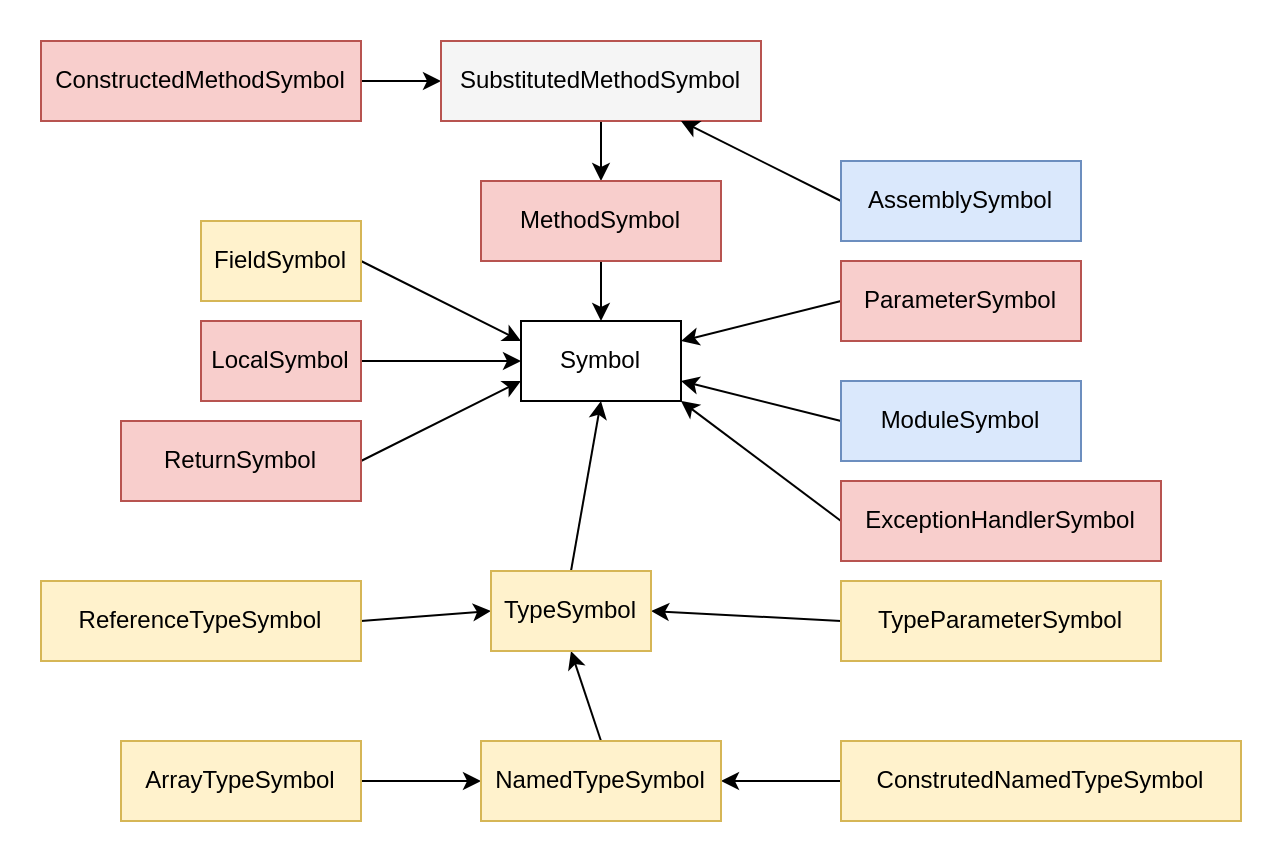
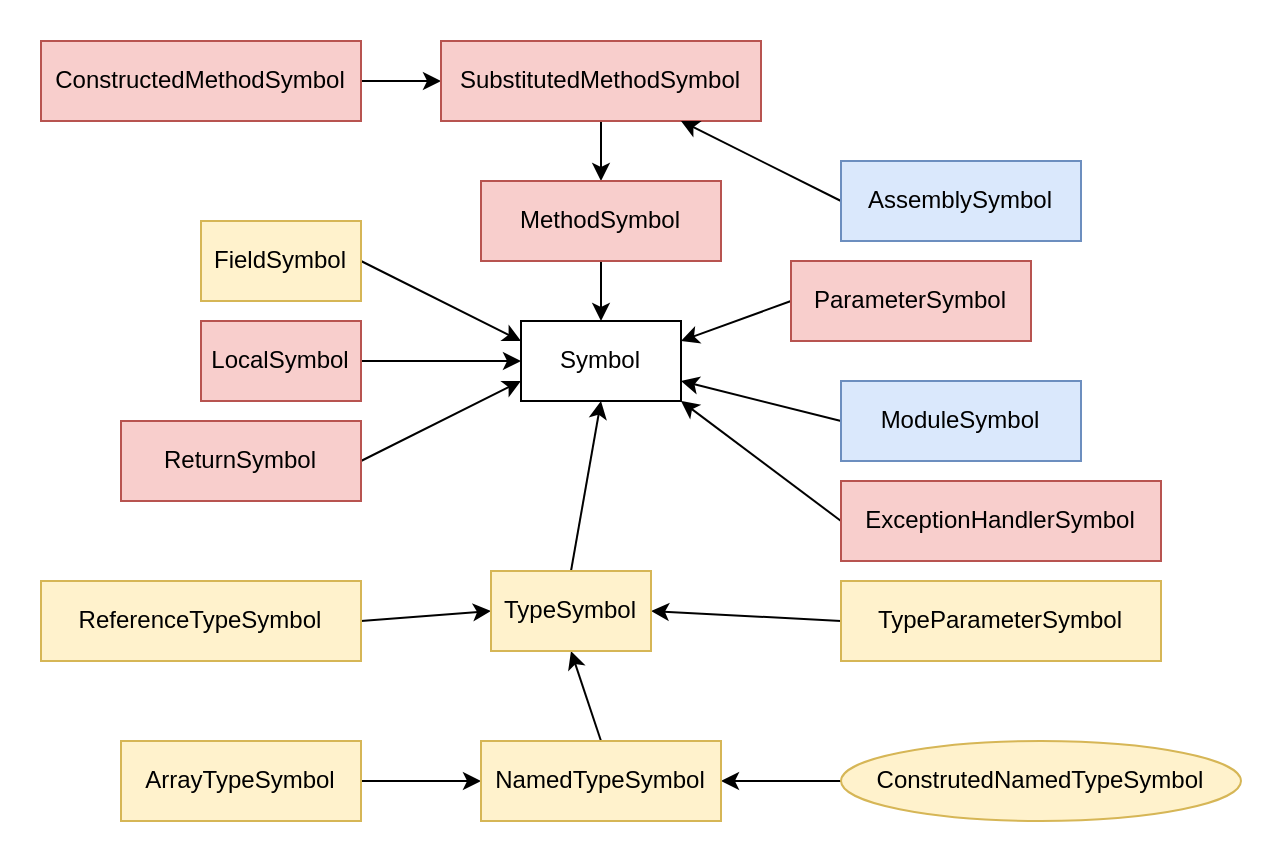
(601, 81) -> (601, 81)
(961, 301) -> (911, 301)
(1041, 781) -> (1041, 781)
